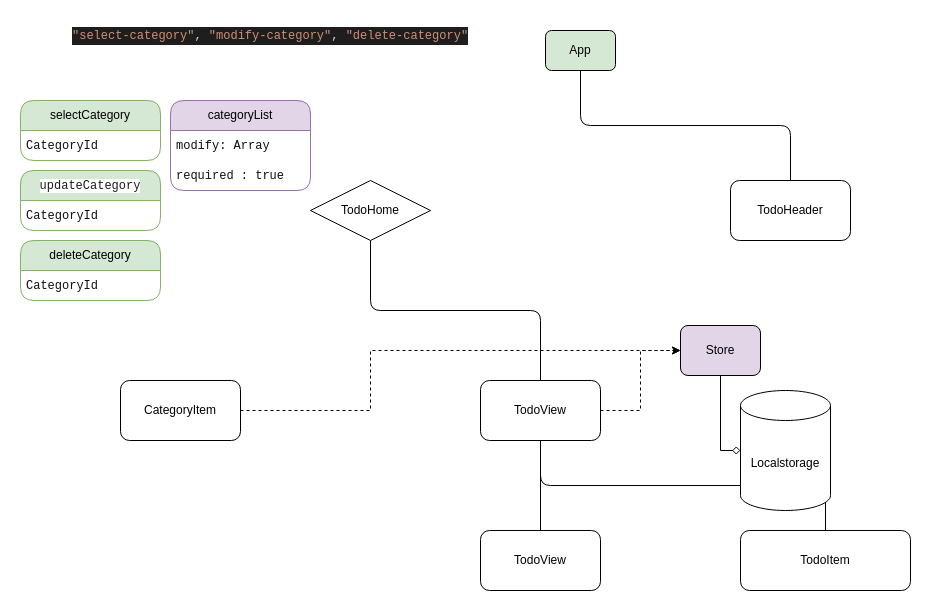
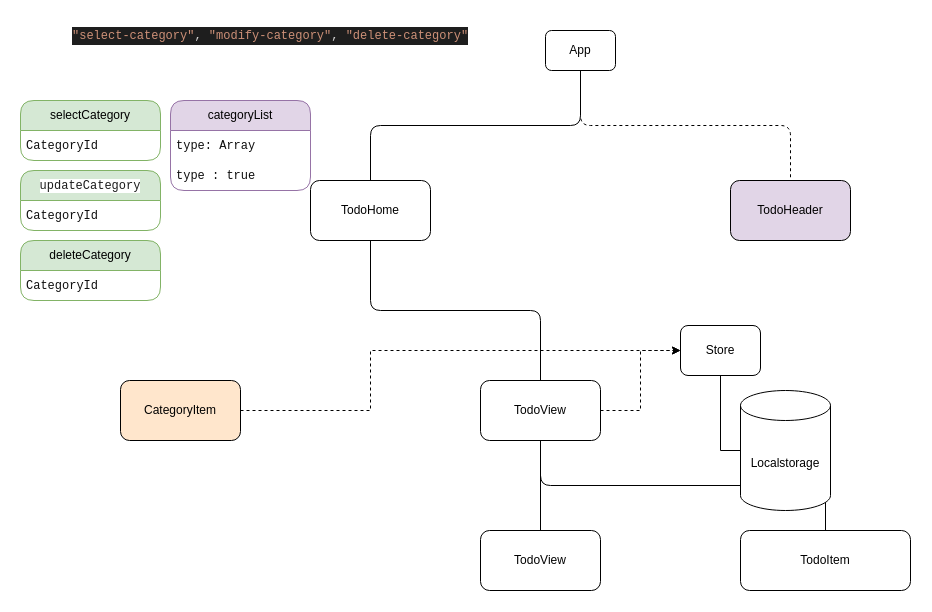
(581, 51) -> (581, 51)
none -> (452, 126)
(710, 126) -> (710, 126)
(216, 146) -> (210, 146)
(221, 176) -> (209, 176)
(371, 211) -> (371, 211)
(791, 211) -> (791, 211)
(721, 351) -> (721, 351)
(181, 411) -> (181, 411)
(241, 411) -> (241, 411)
(732, 451) -> (736, 451)
